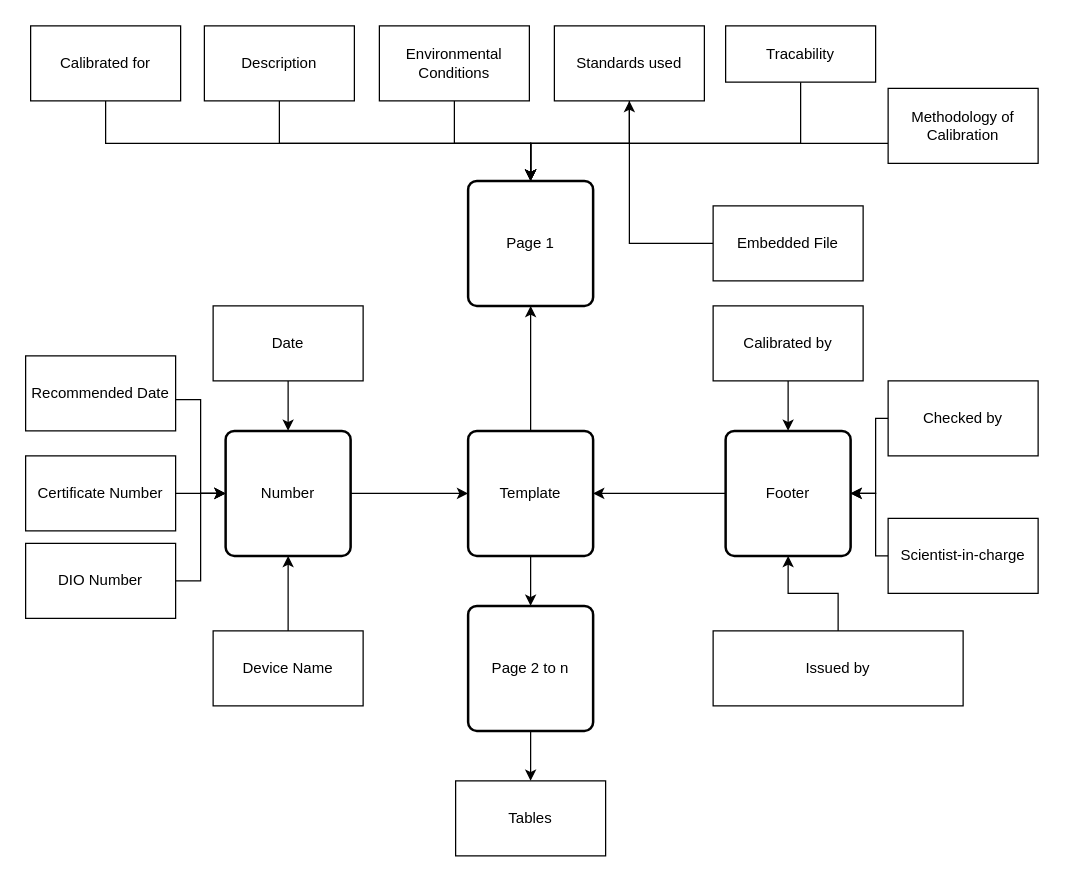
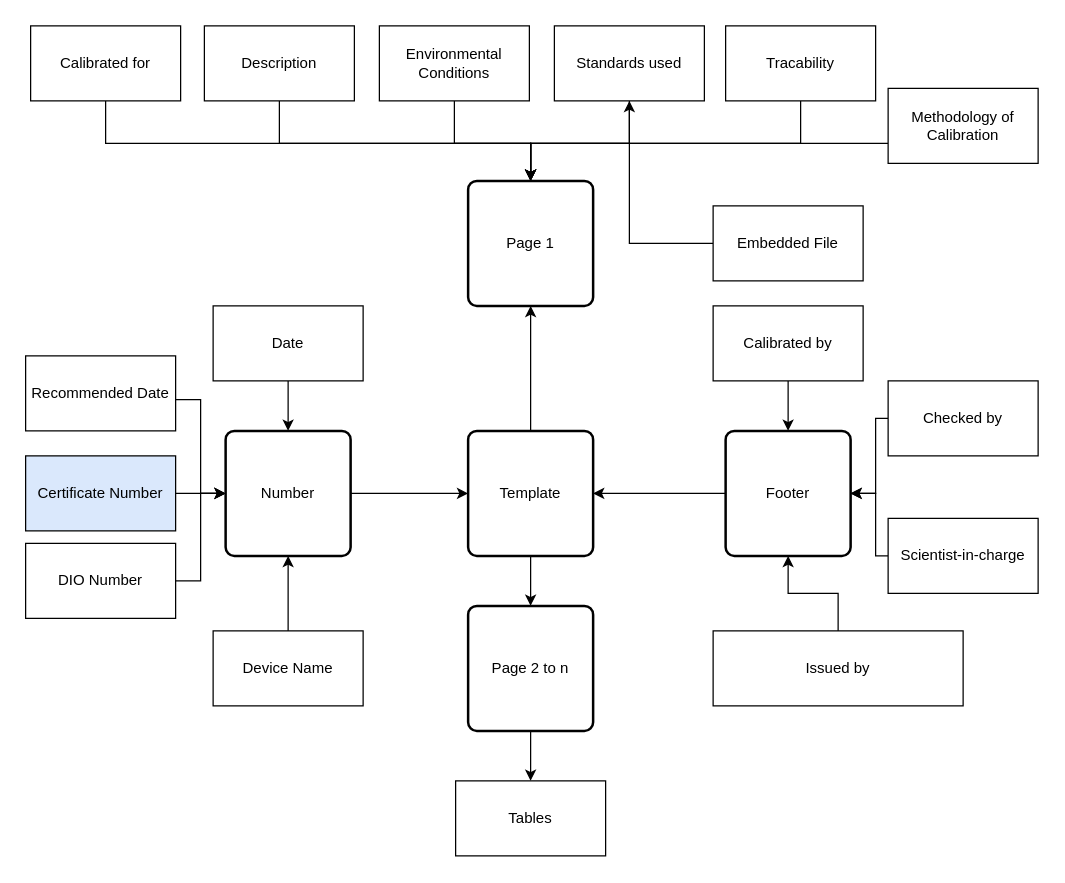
(801, 54) -> (801, 63)
(101, 493) -> (101, 493)
